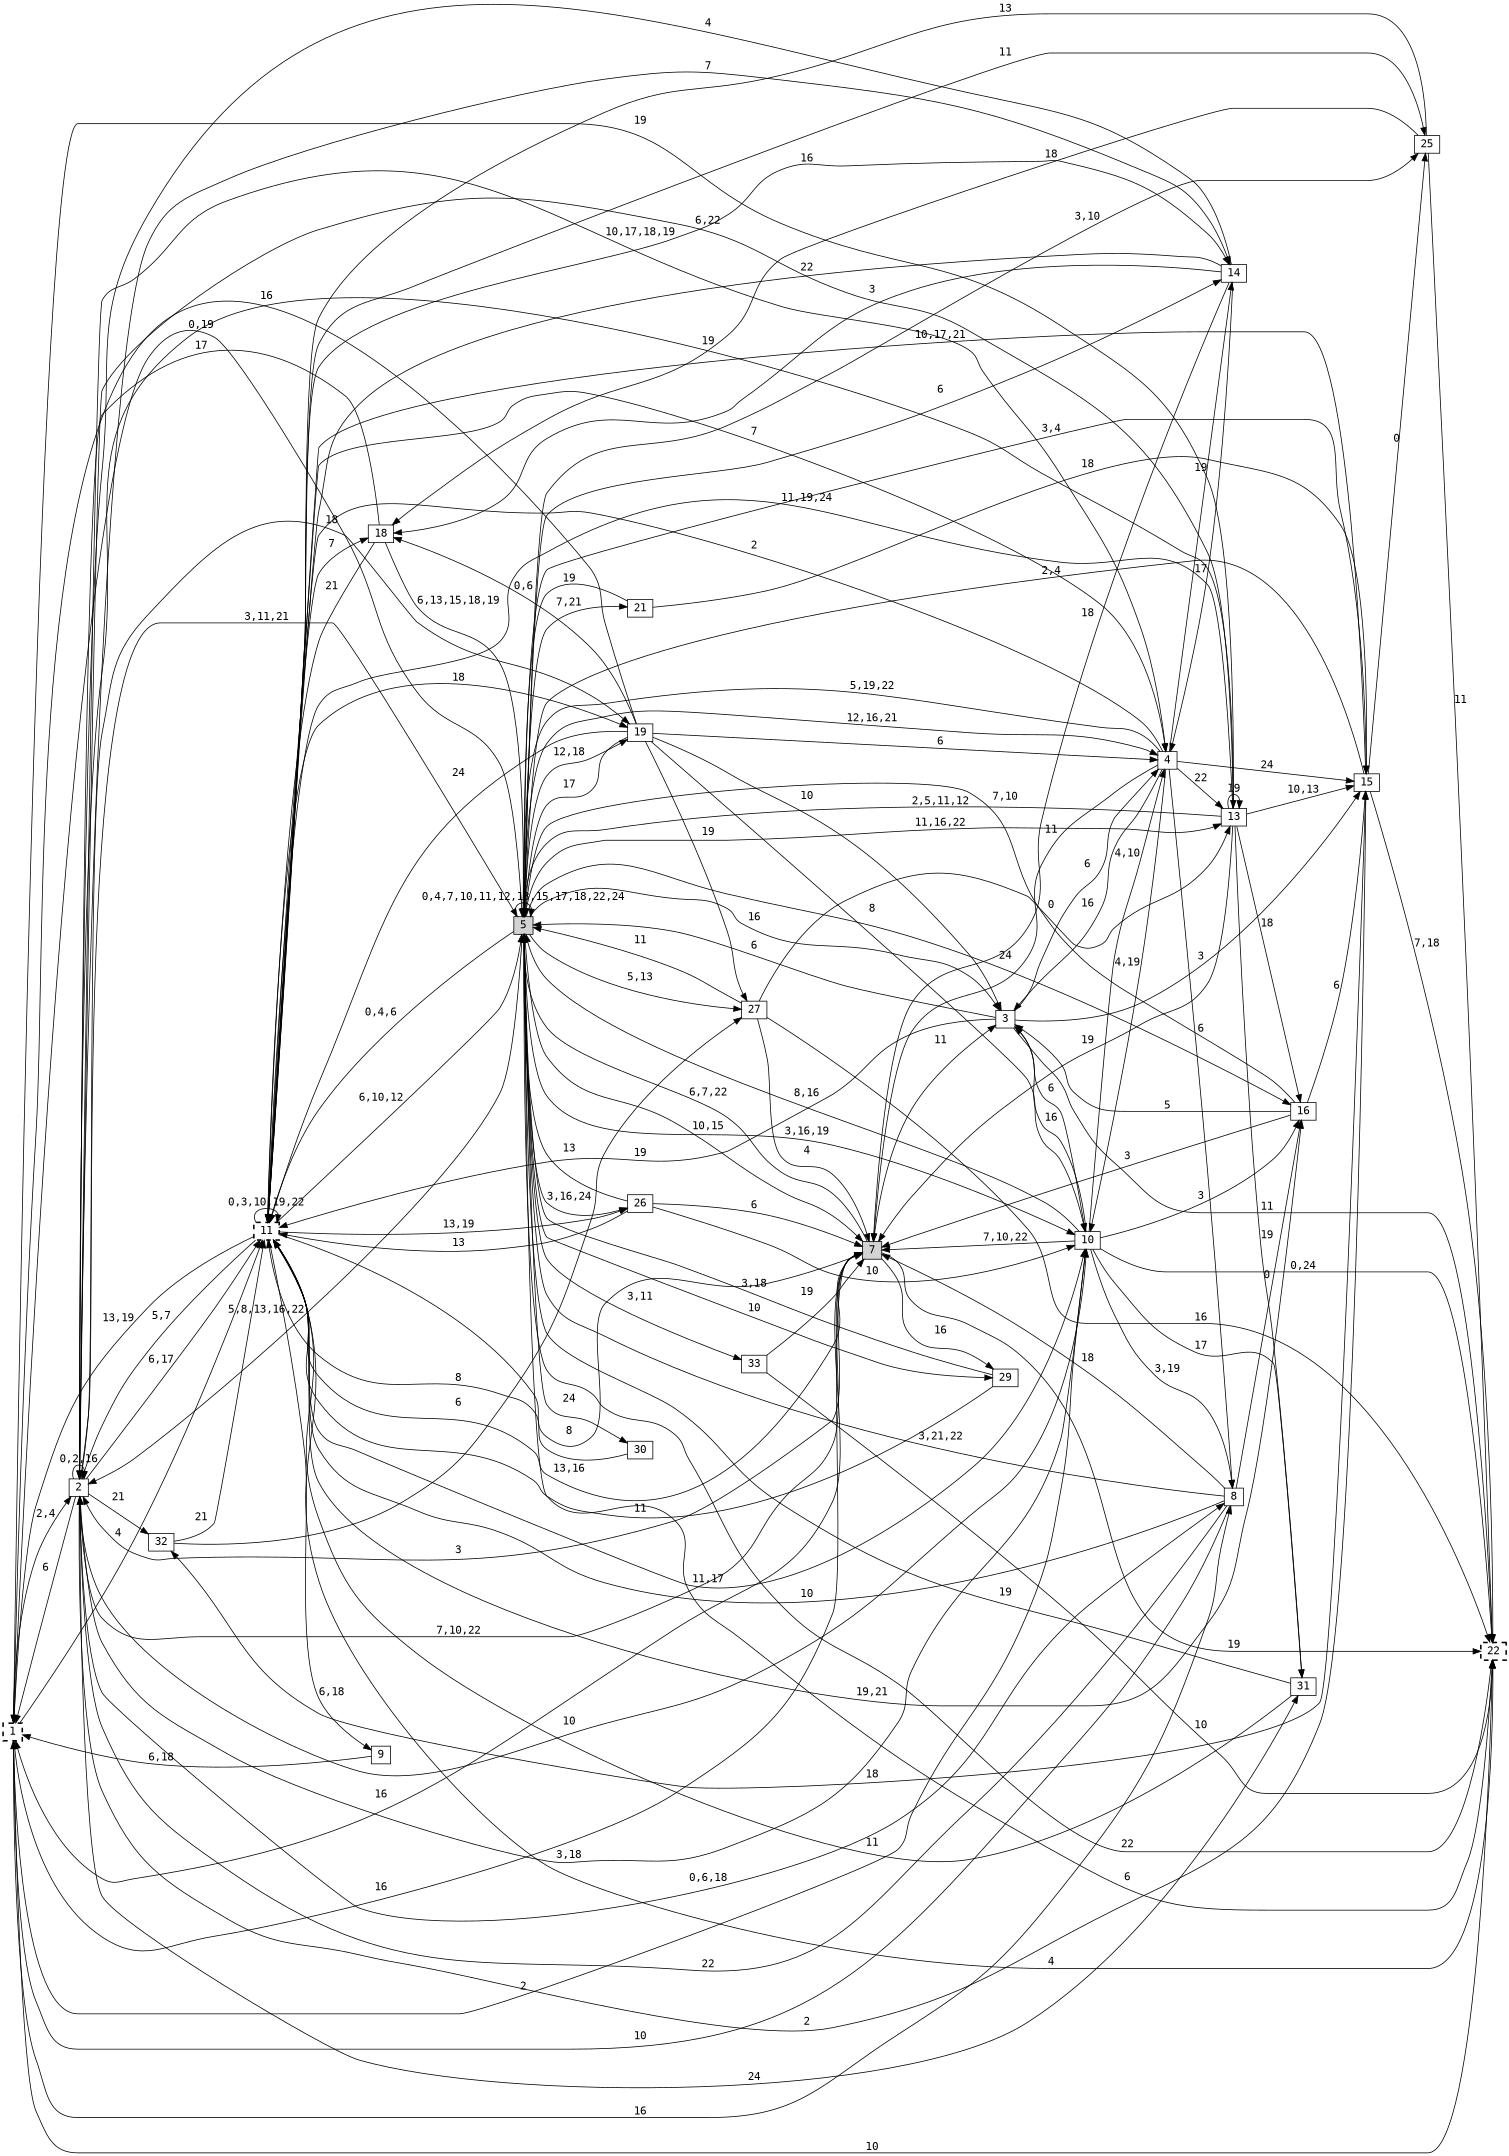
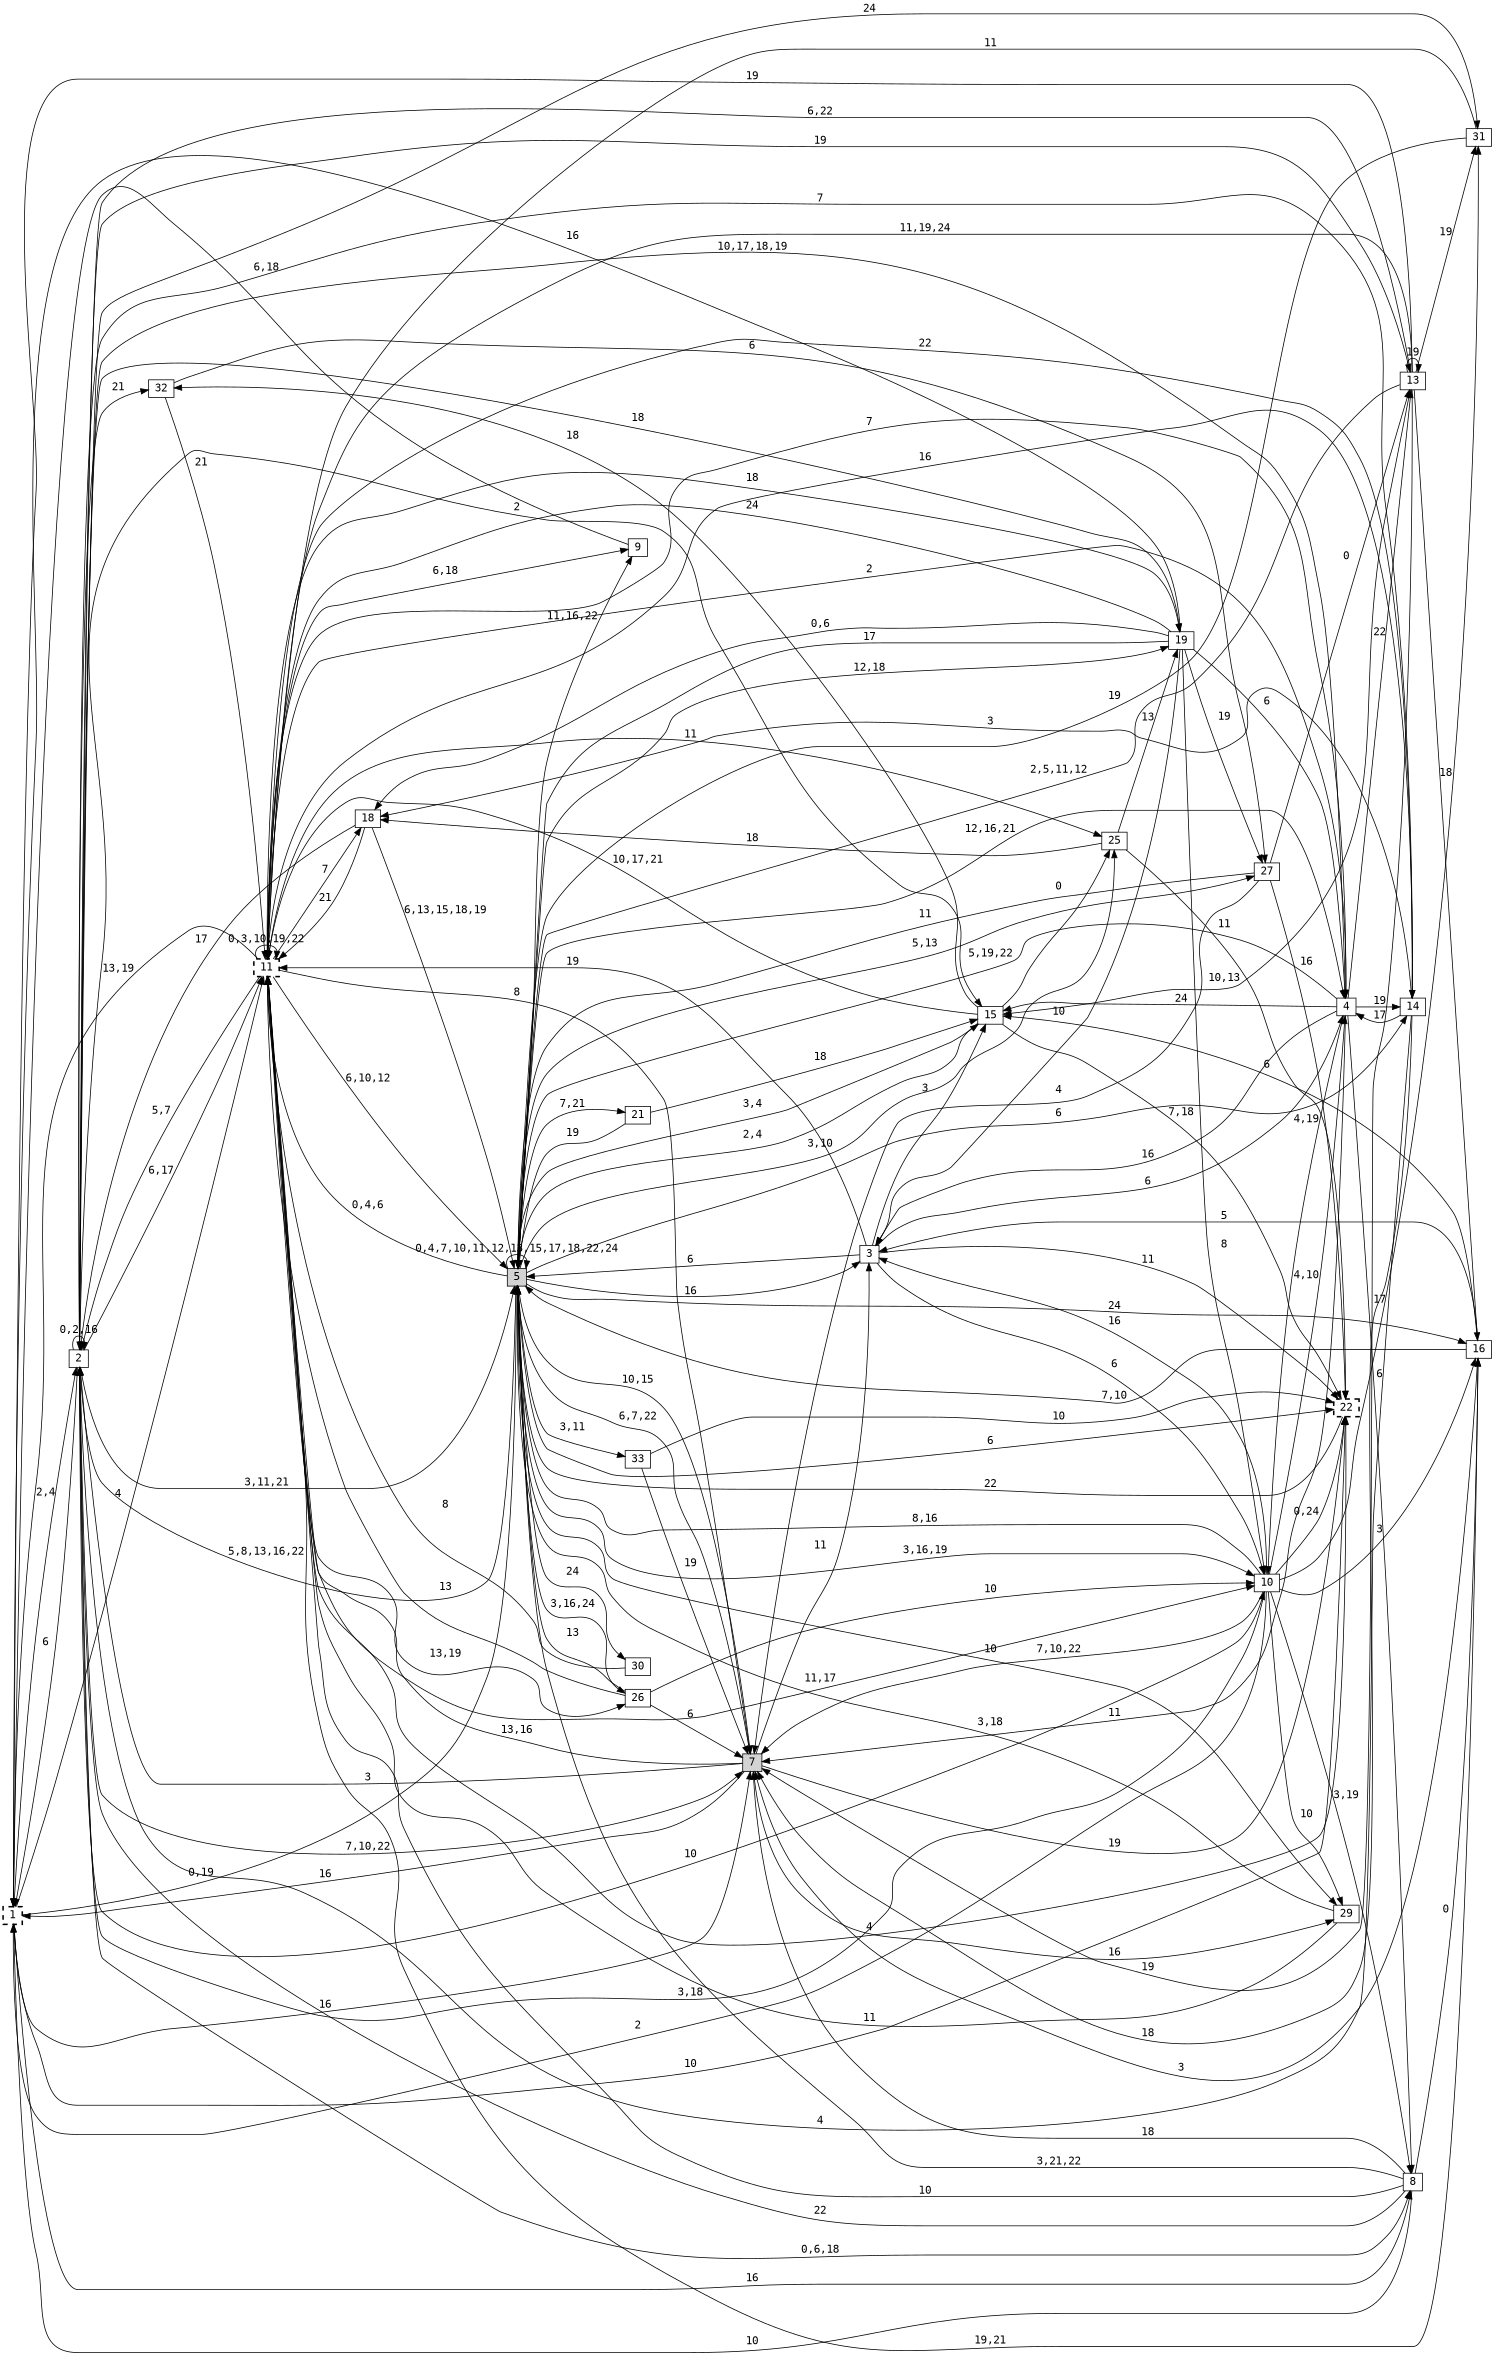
(457, 189) -> (1147, 745)
(848, 835) -> (537, 871)
none -> (1282, 1744)
